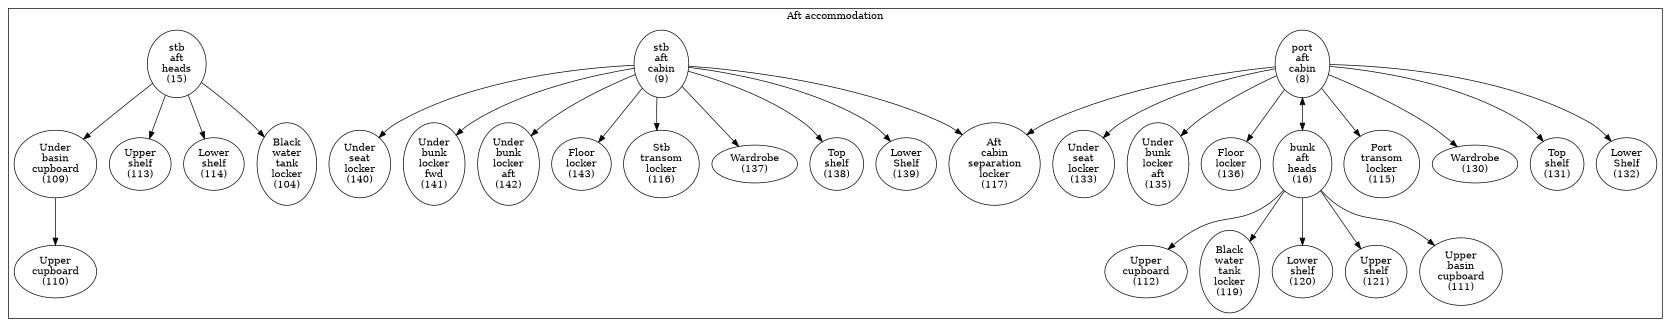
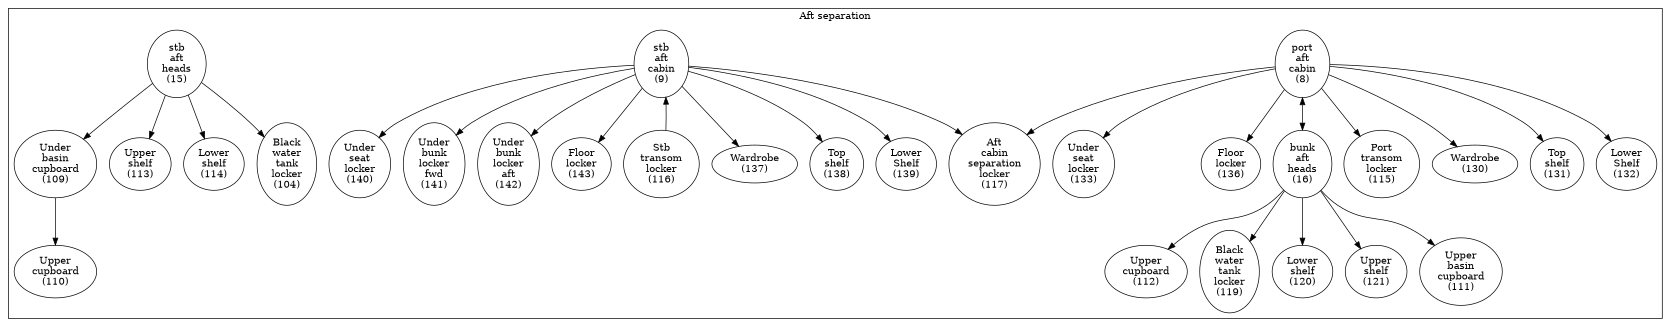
(835, 16) -> (835, 16)
(657, 110) -> (666, 117)
(1158, 164) -> none
